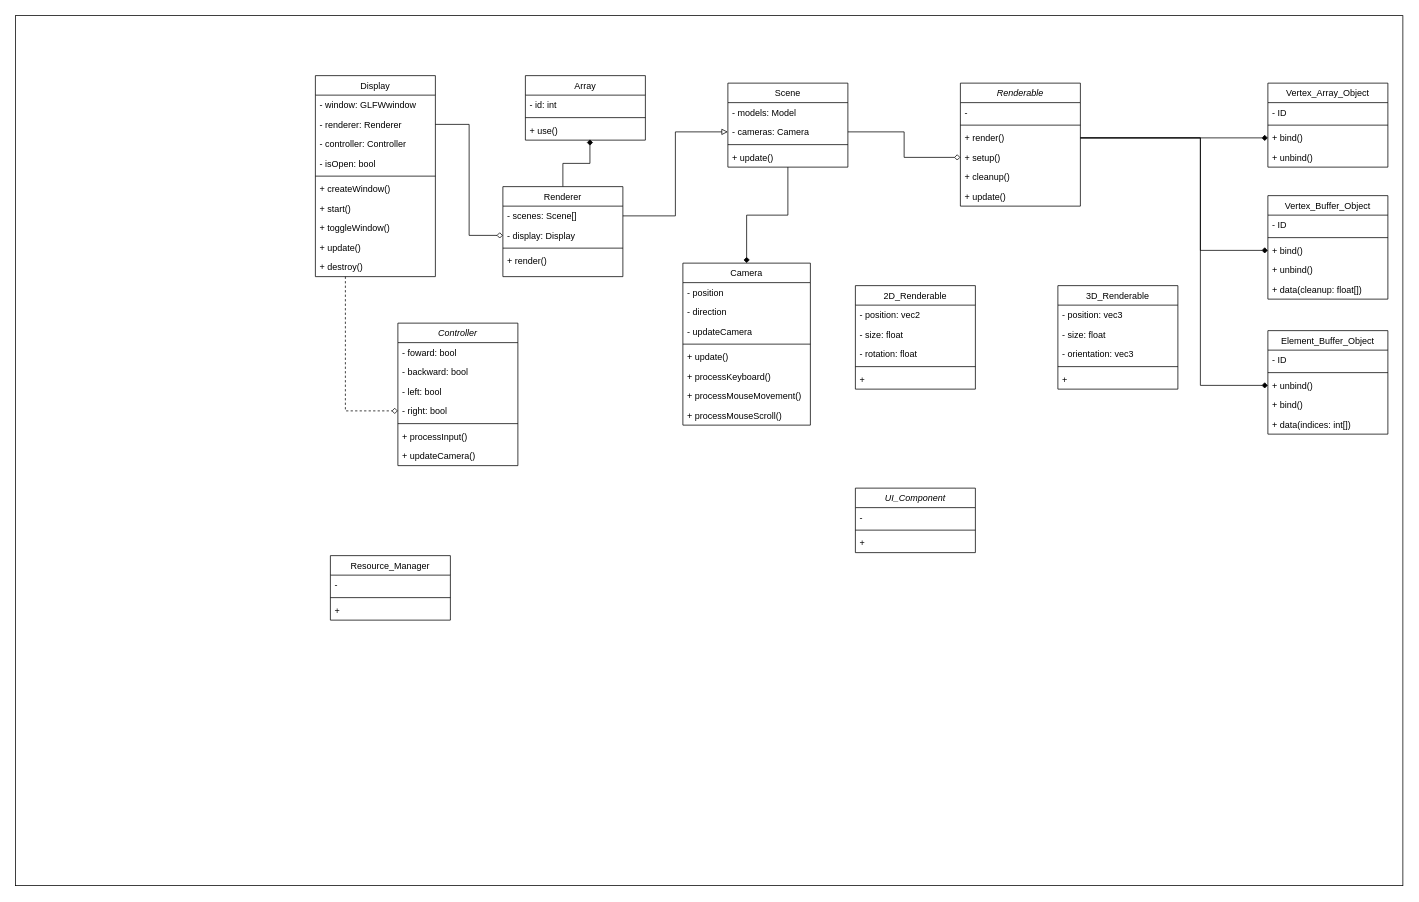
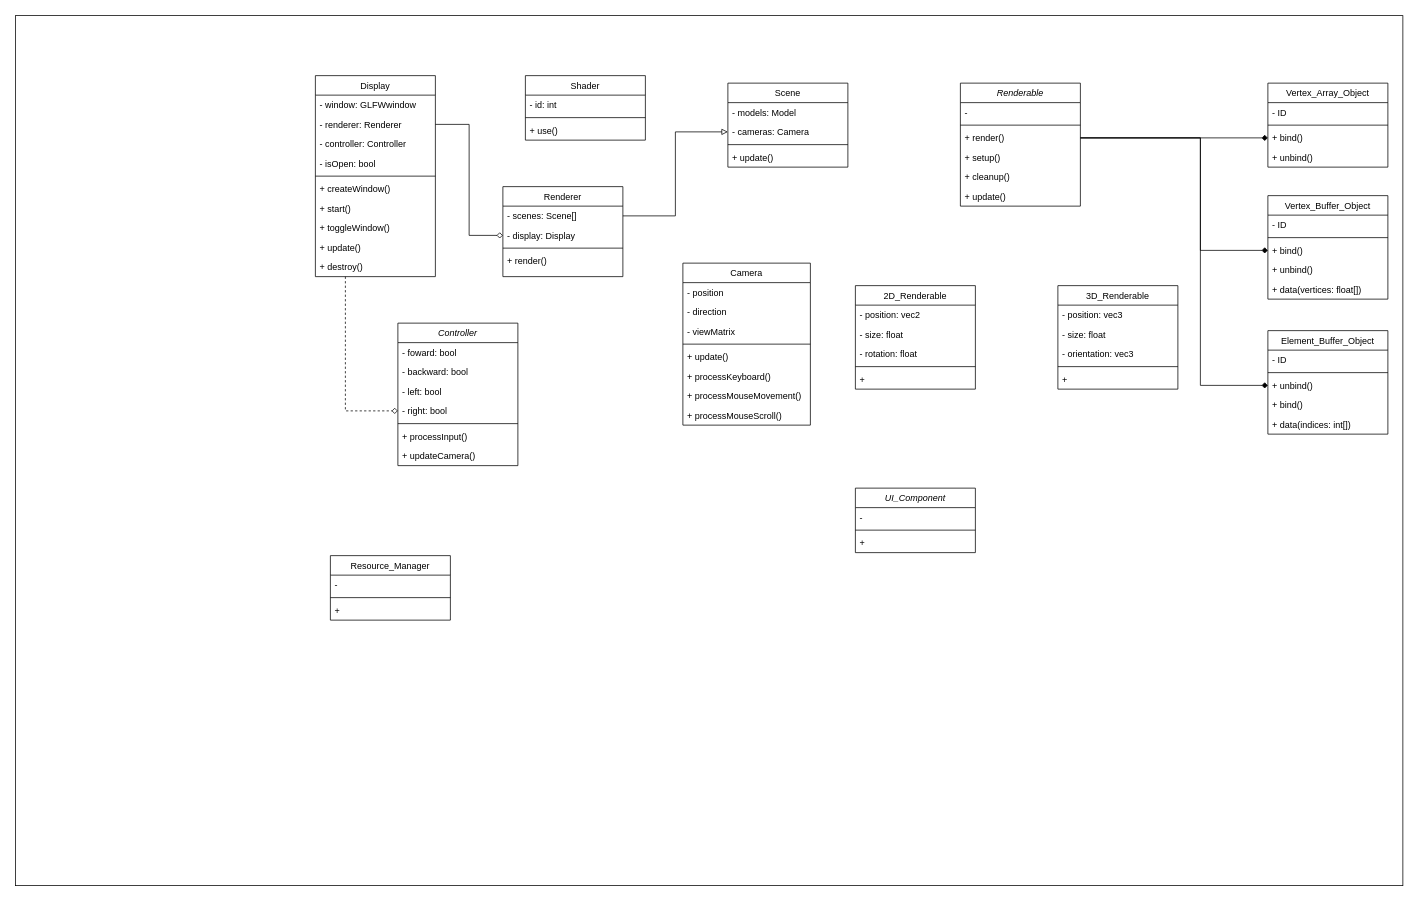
(585, 86) -> (585, 86)
(904, 142) -> none
(576, 163) -> none
(747, 235) -> none
(1327, 290) -> (1329, 290)
(721, 332) -> (714, 332)
